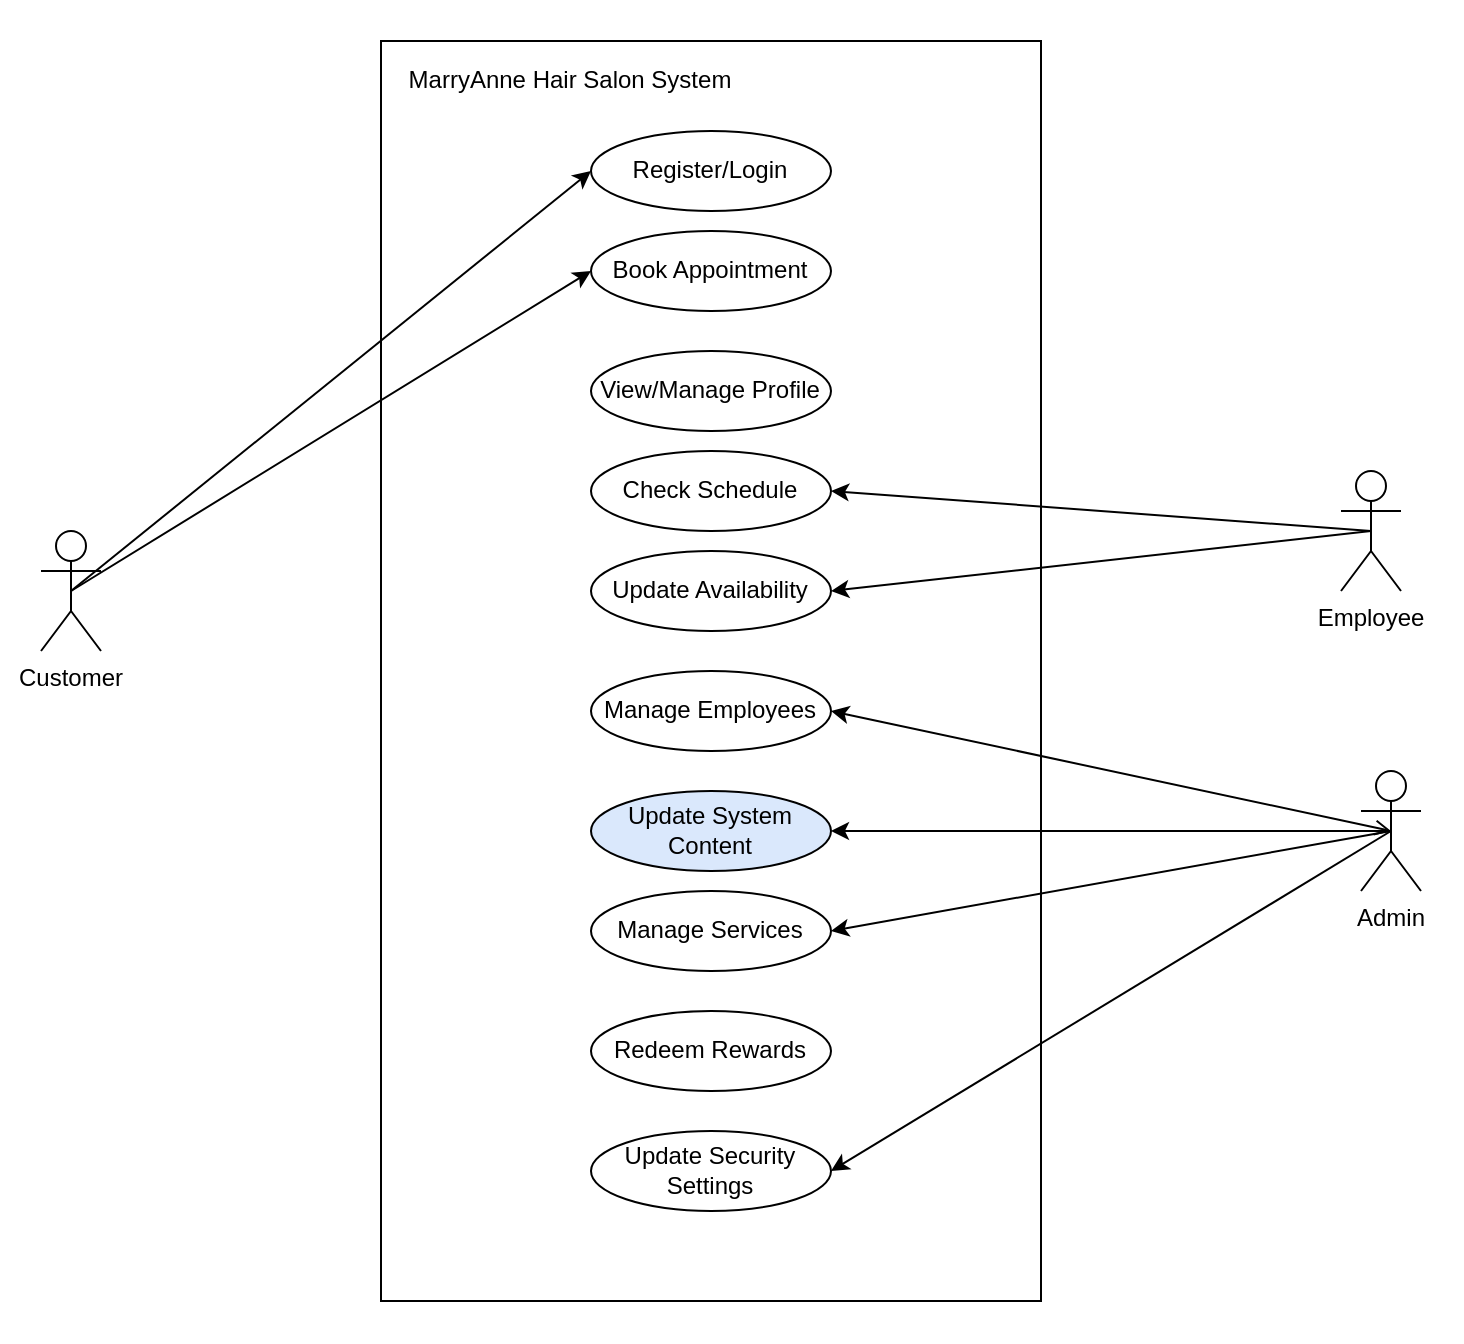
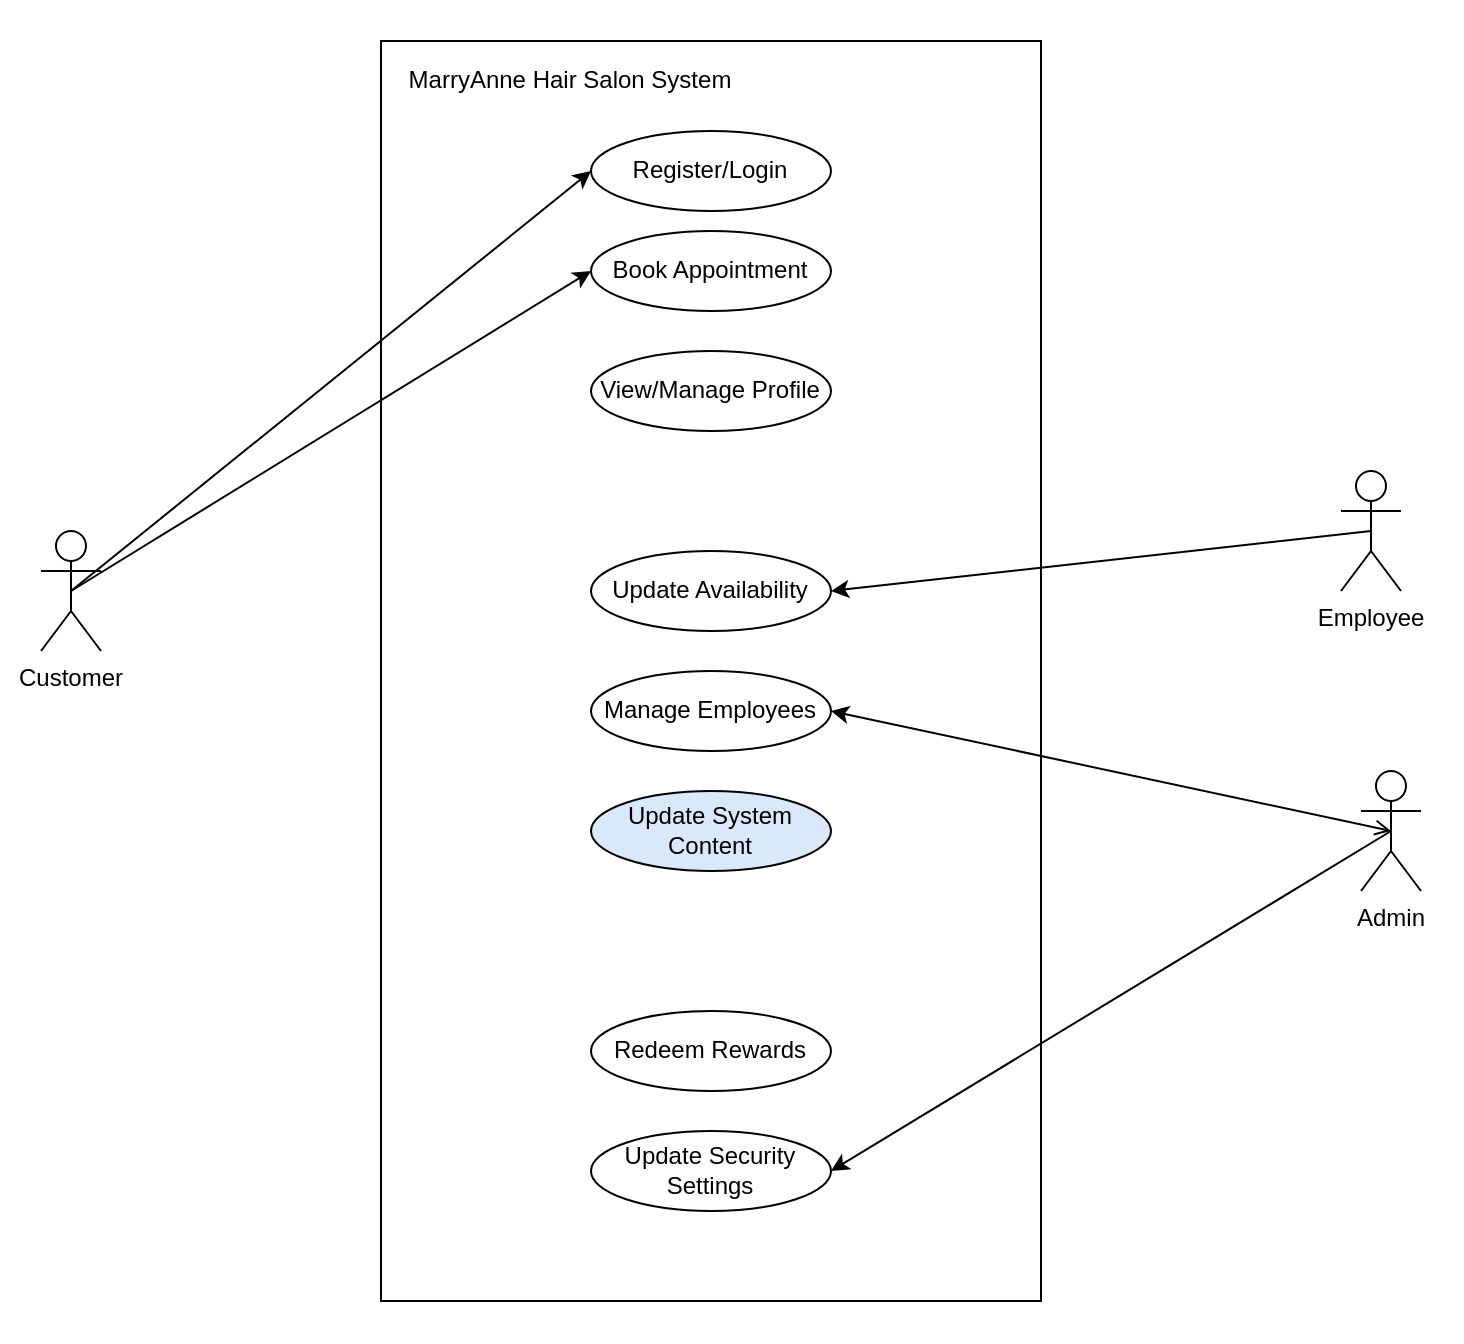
(711, 491) -> none
(1102, 511) -> none
(1110, 831) -> none
(1107, 882) -> none
(711, 931) -> none
